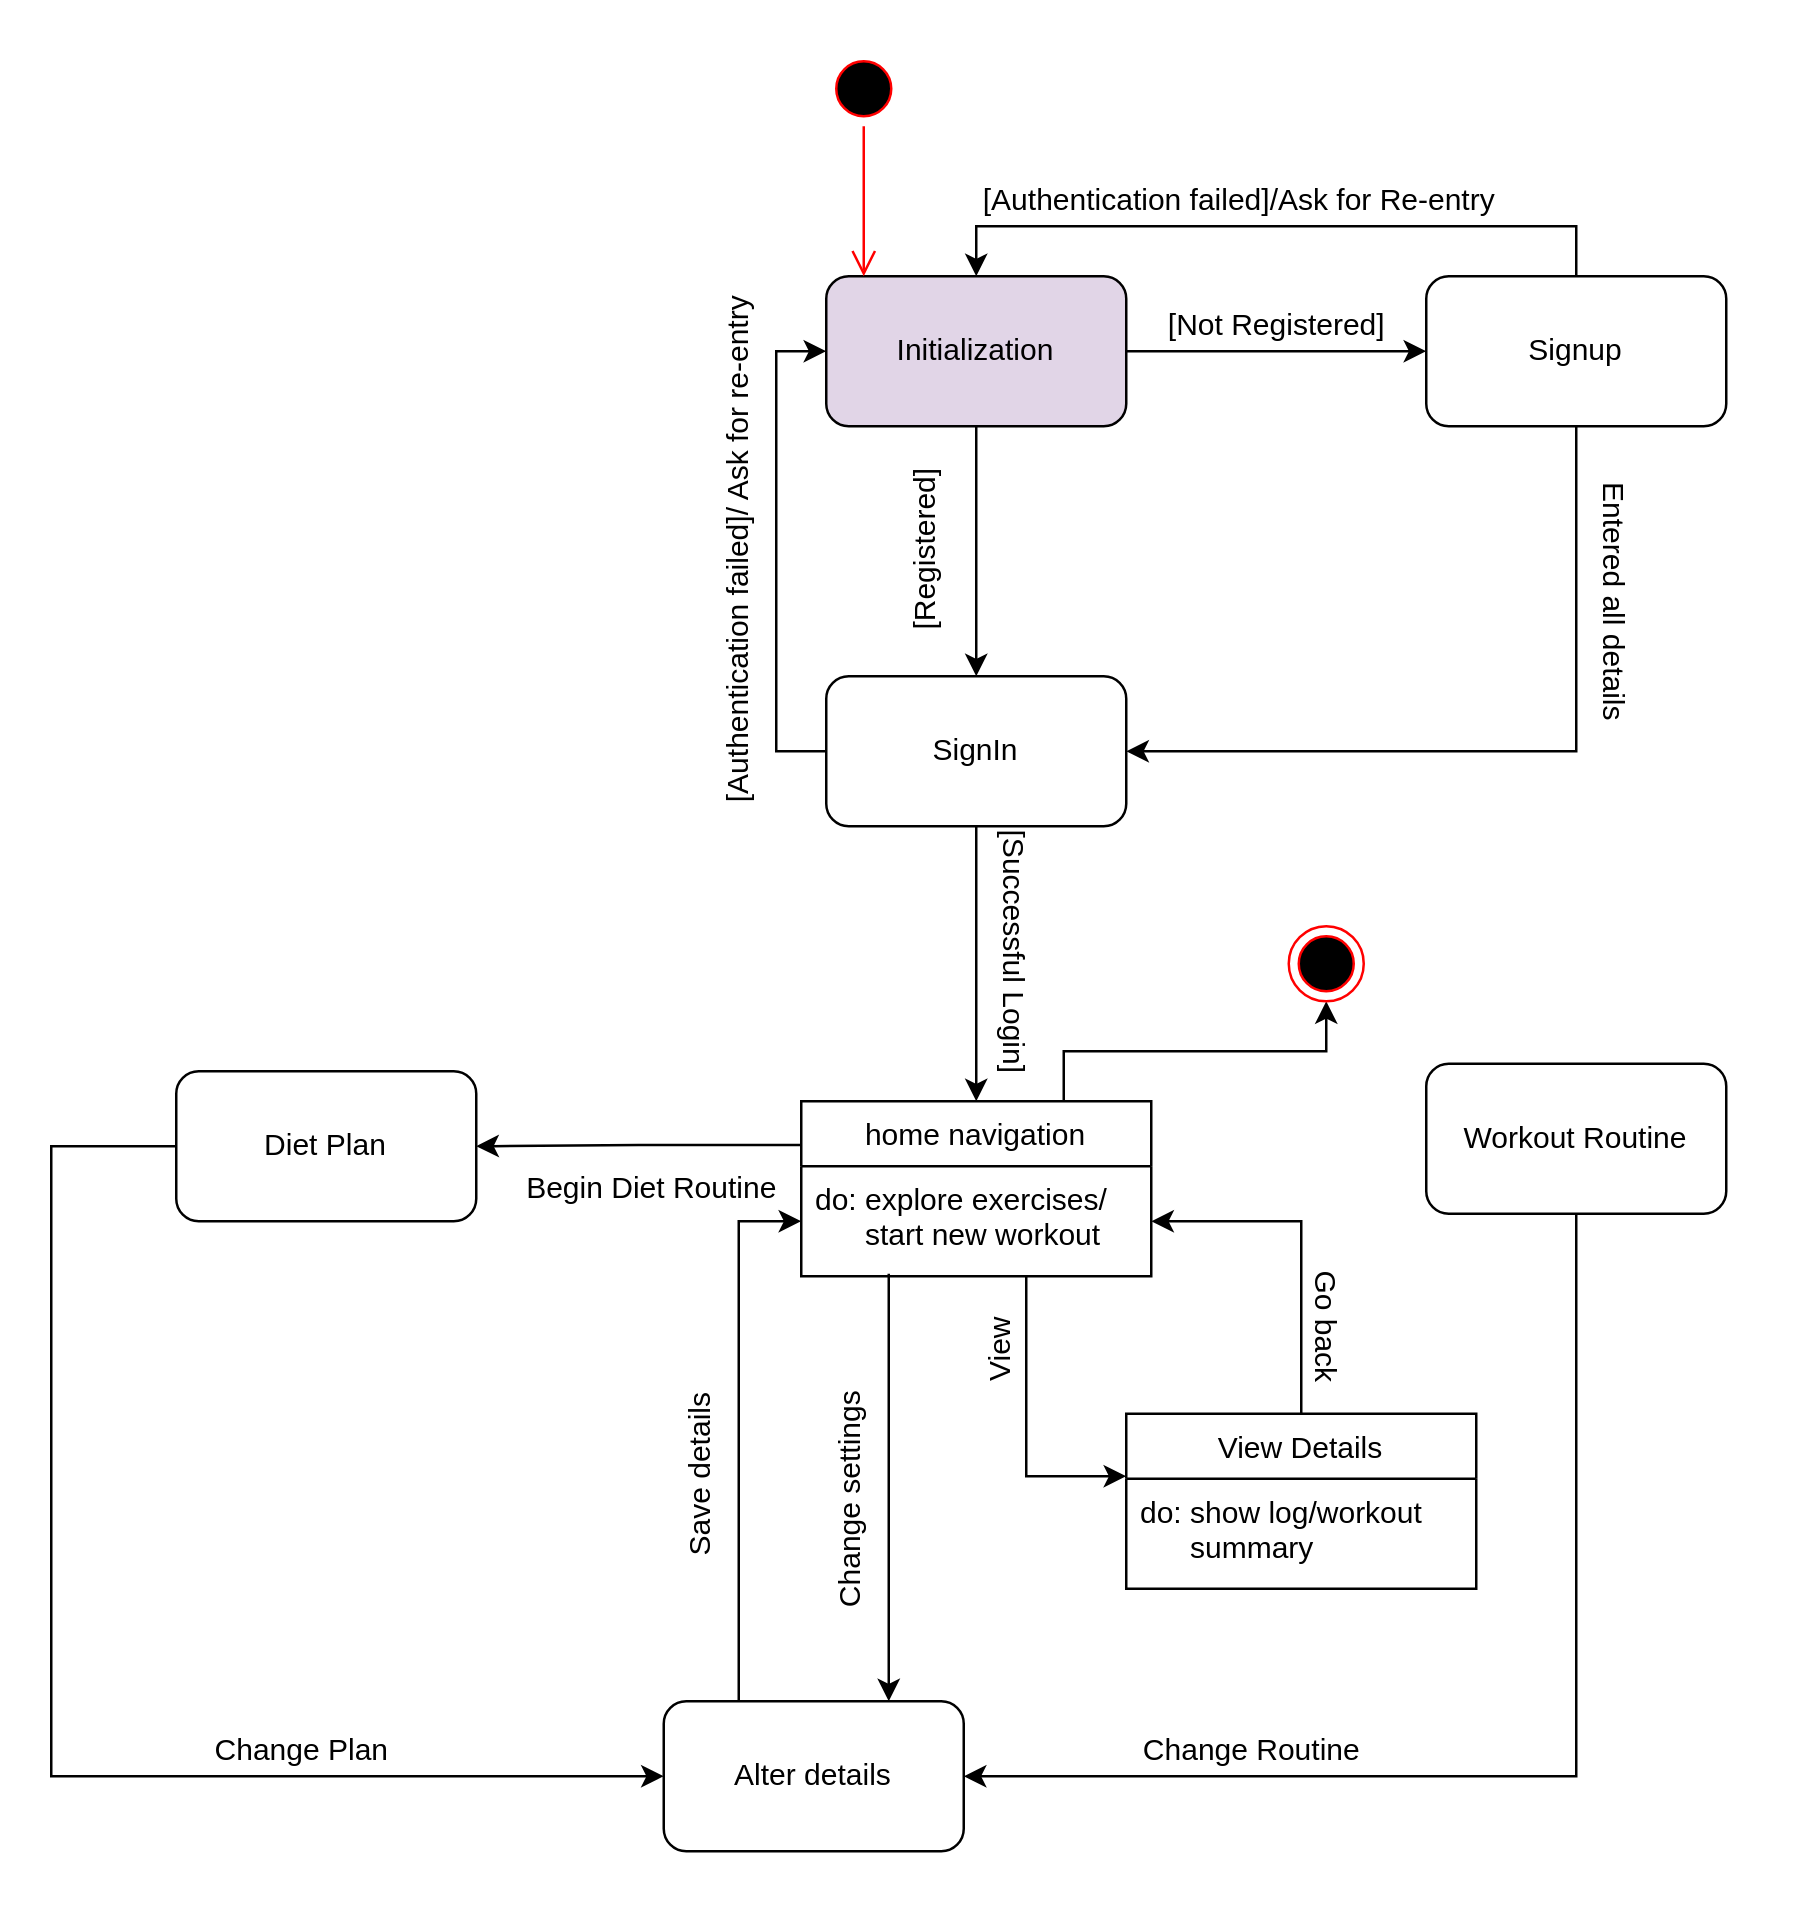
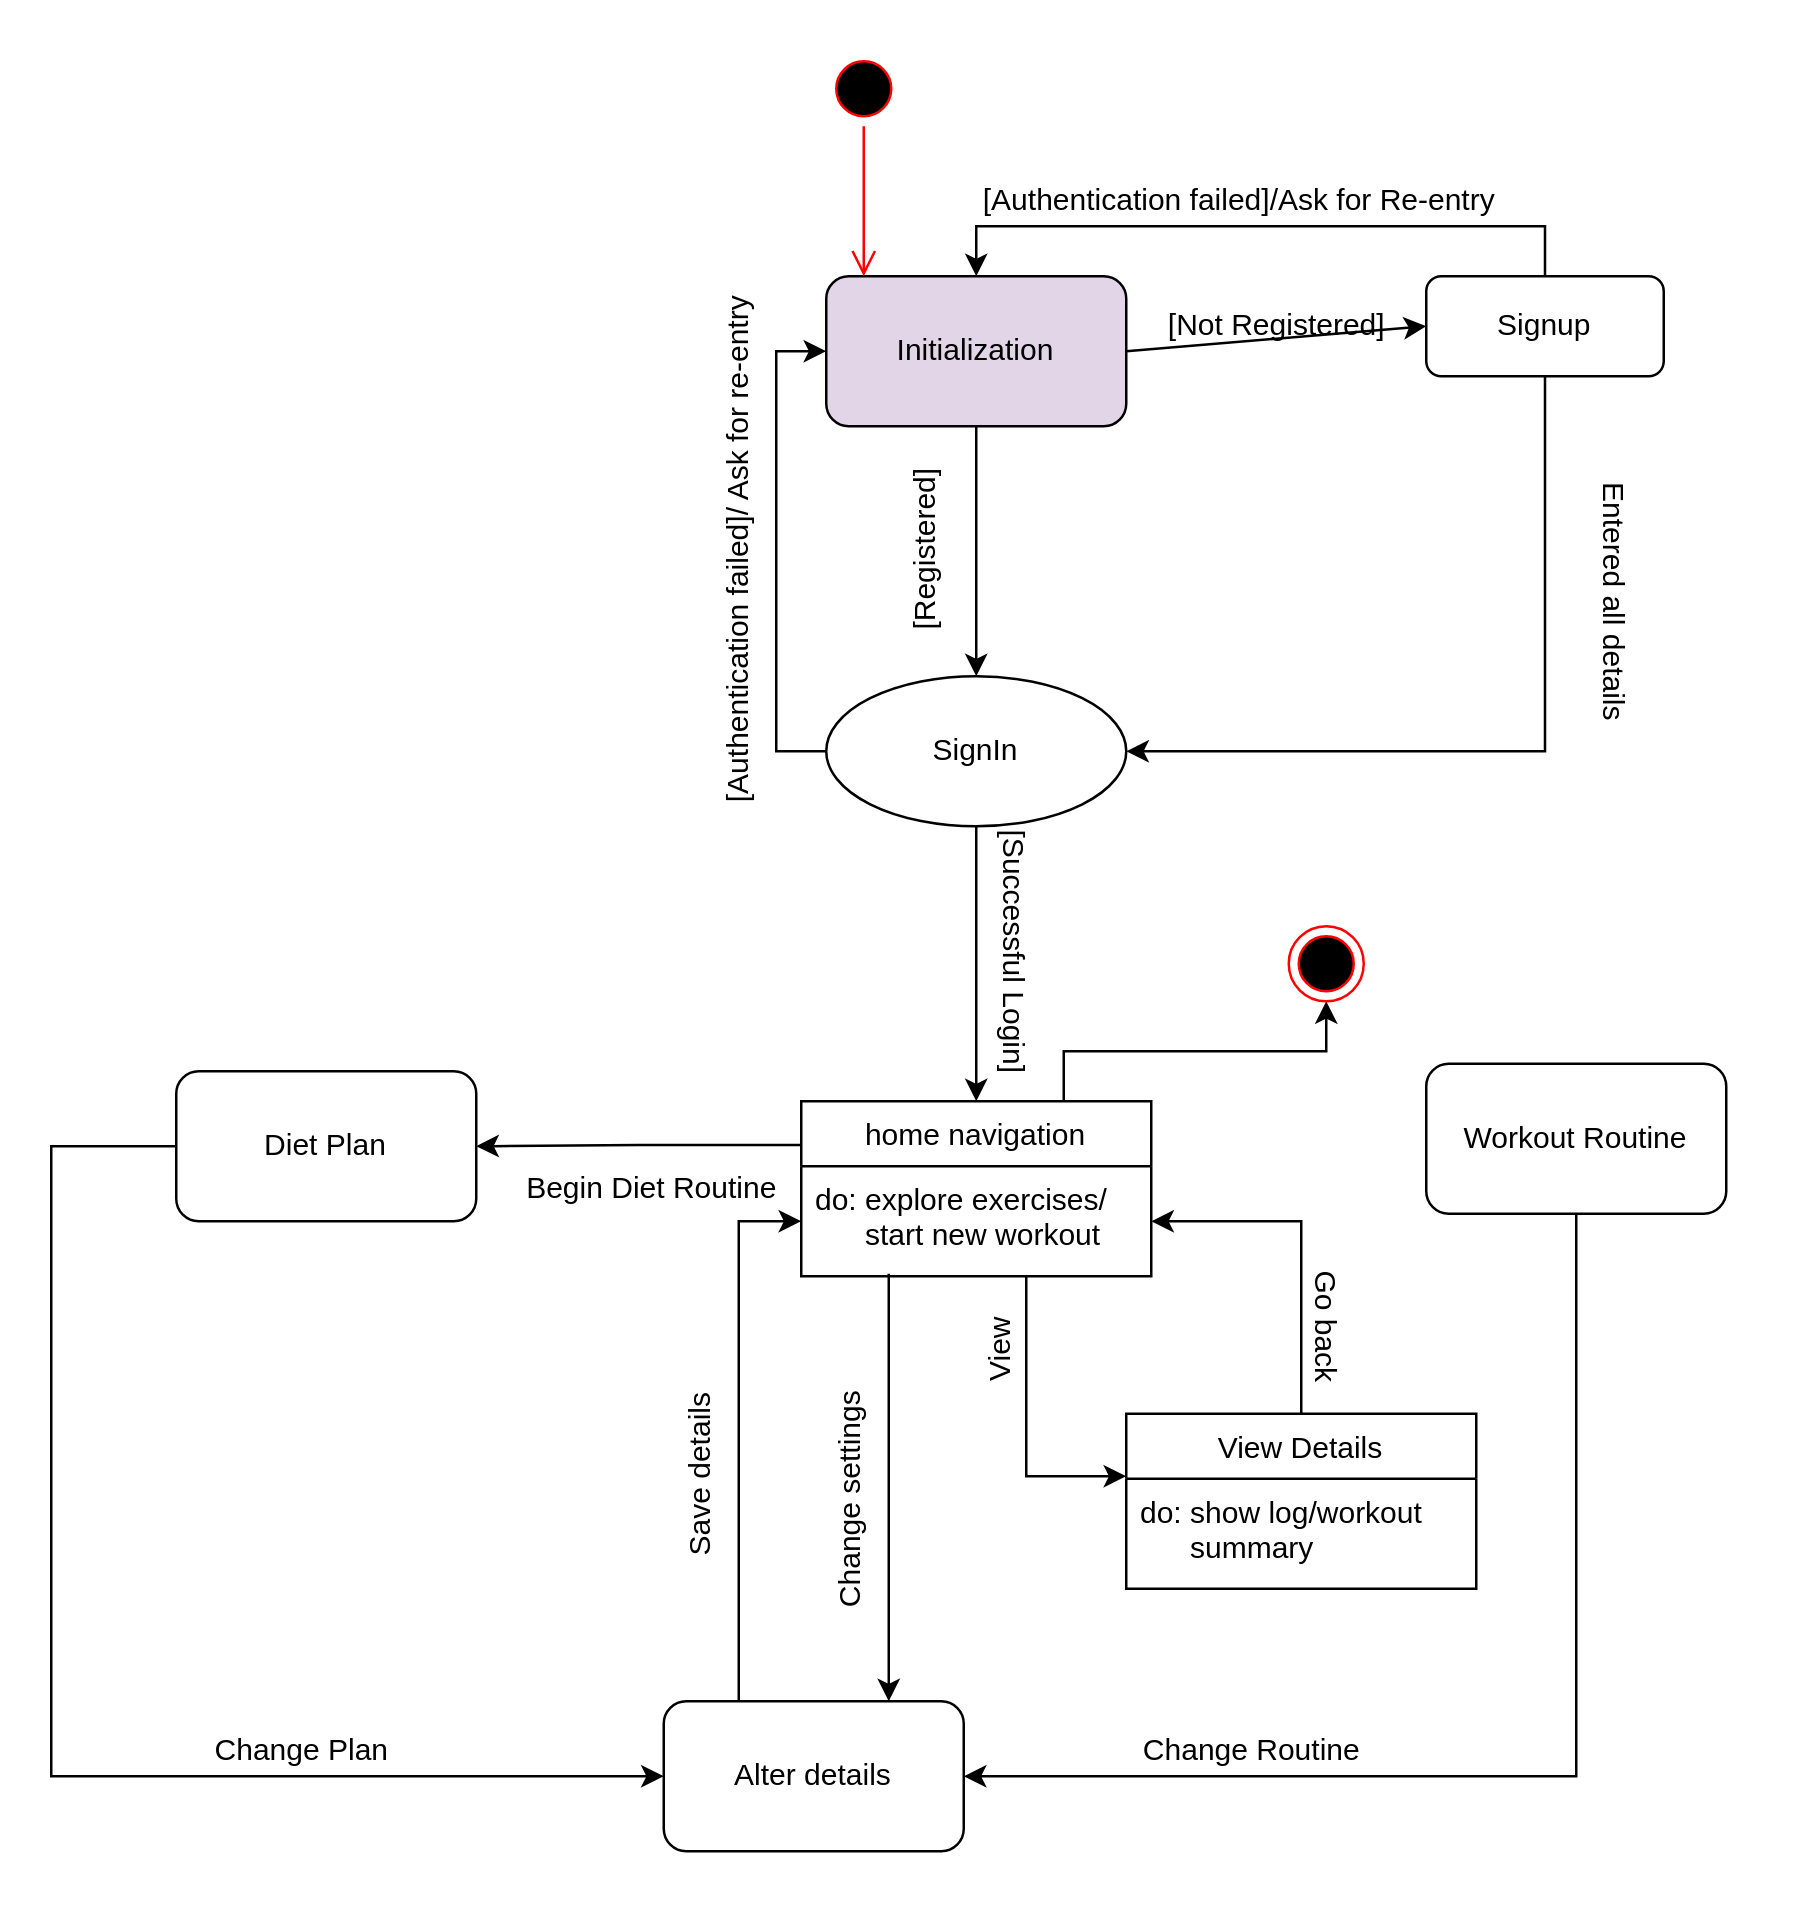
(1576, 351) -> (1545, 326)
(976, 751) -> (976, 751)
